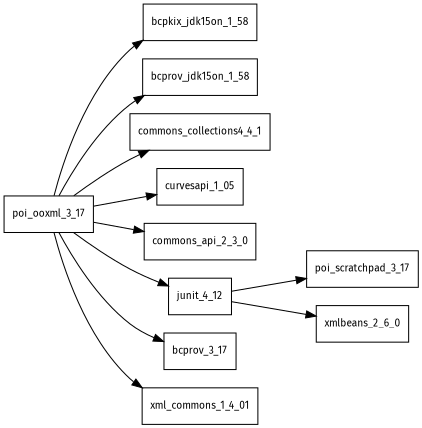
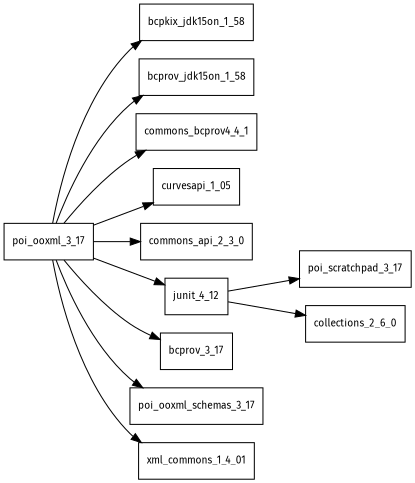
(200, 132) -> (196, 132)
(362, 324) -> (355, 324)
none -> (196, 406)
